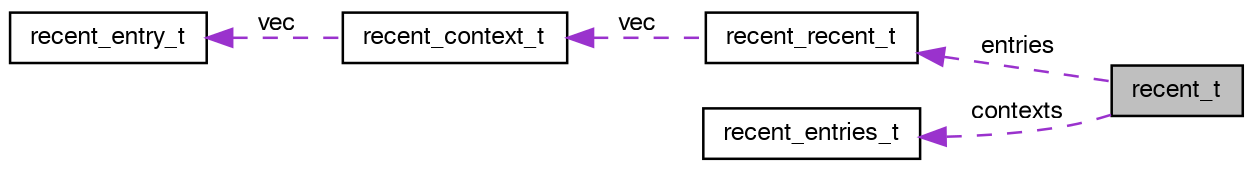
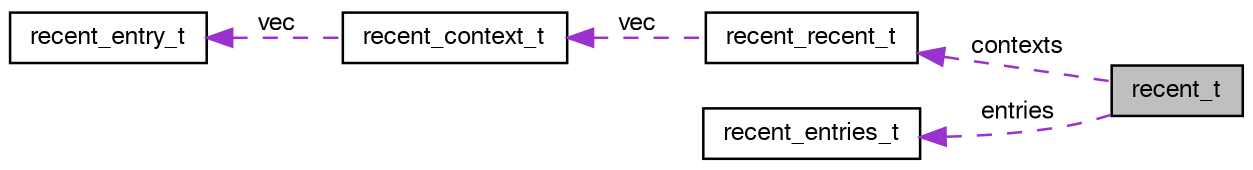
(1016, 47) -> (1016, 47)
(1016, 112) -> (1016, 112)
